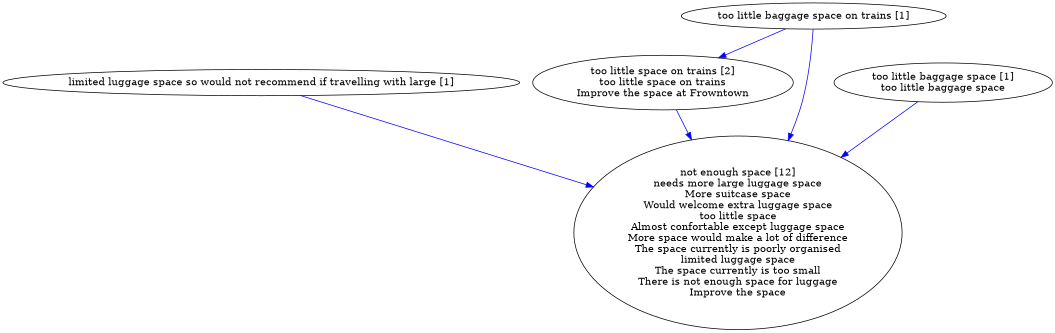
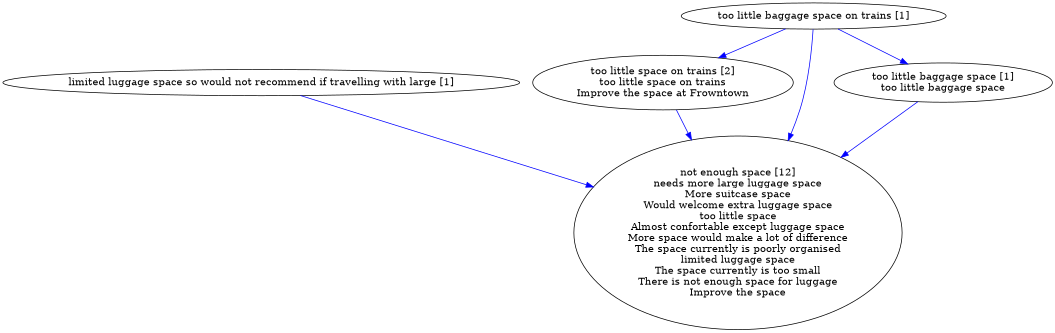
none -> (870, 45)
